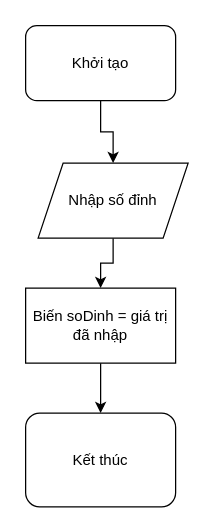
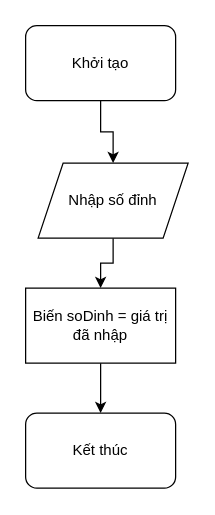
(101, 460) -> (101, 451)
